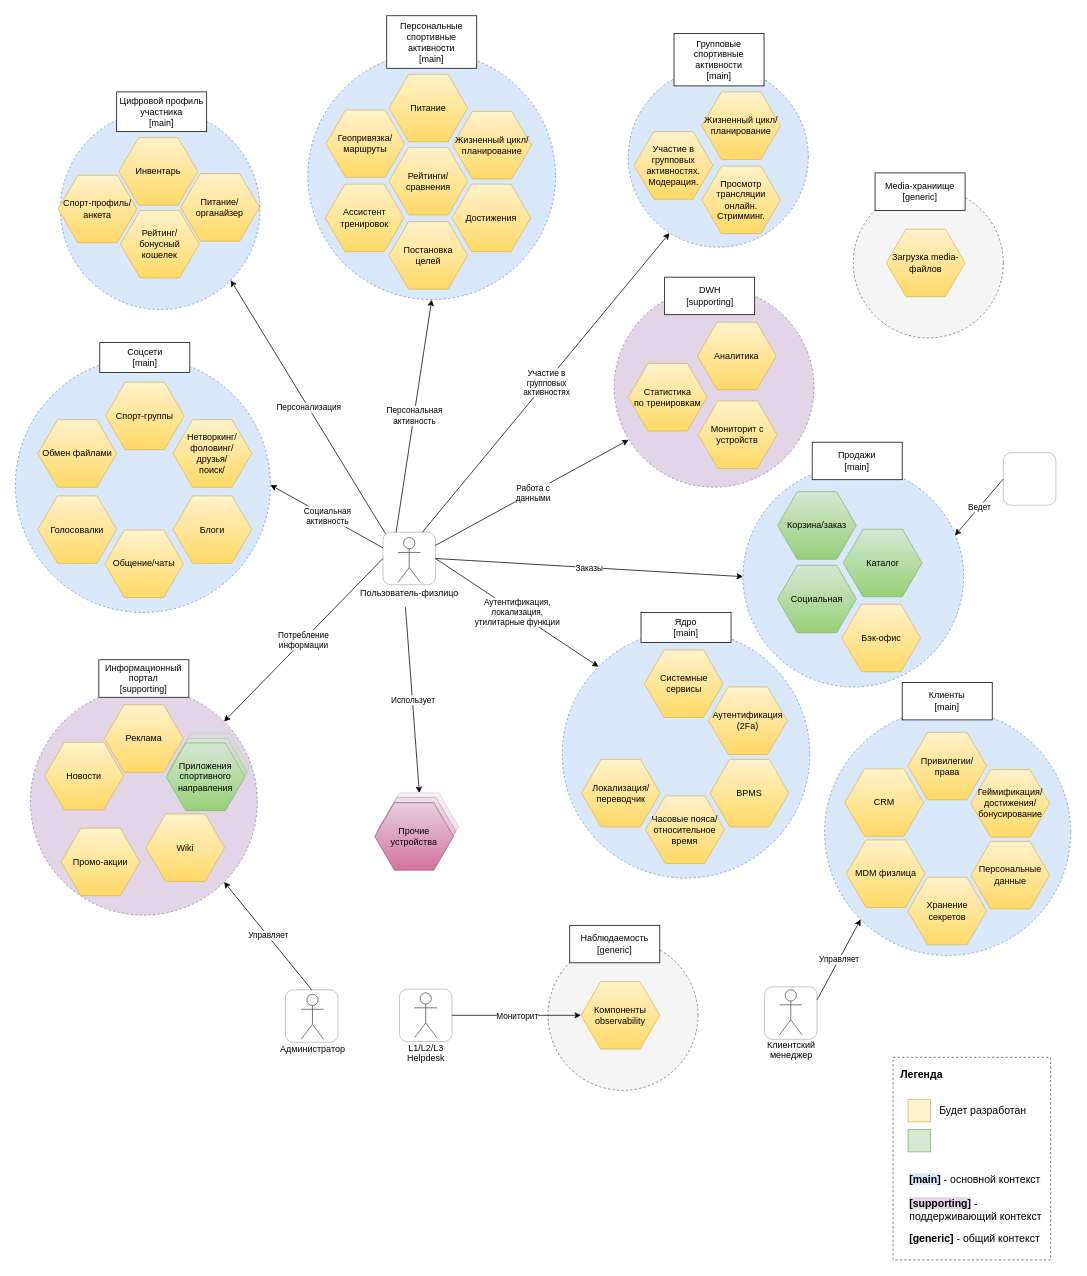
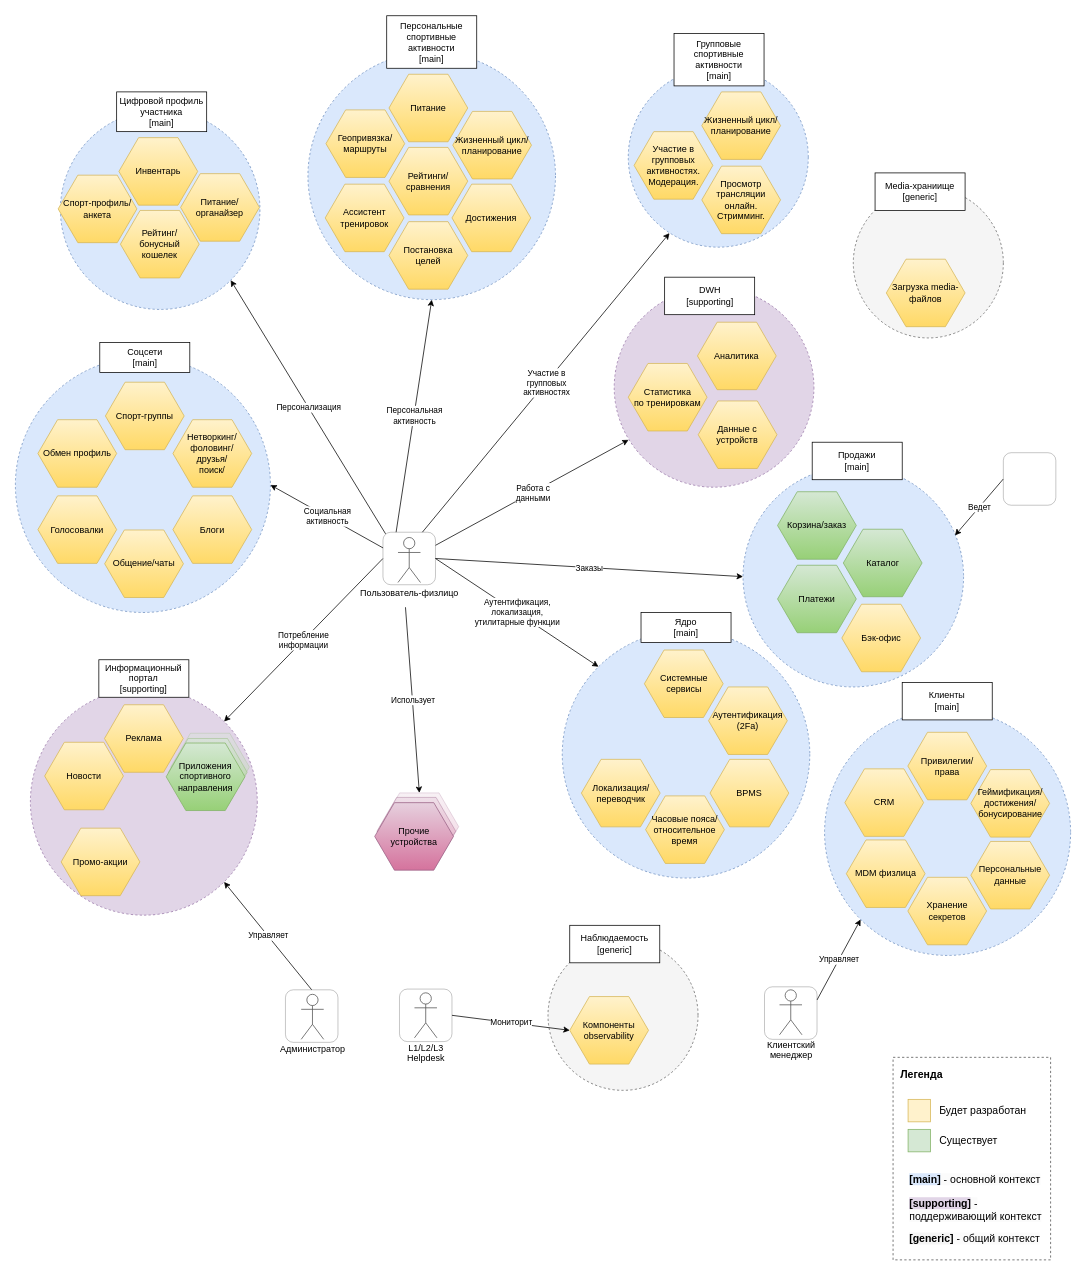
(926, 263) -> (926, 293)
(737, 435) -> (737, 435)
(77, 453) -> (77, 453)
(817, 599) -> (817, 599)
(185, 848) -> none
(620, 1015) -> (609, 1030)
none -> (994, 1140)
